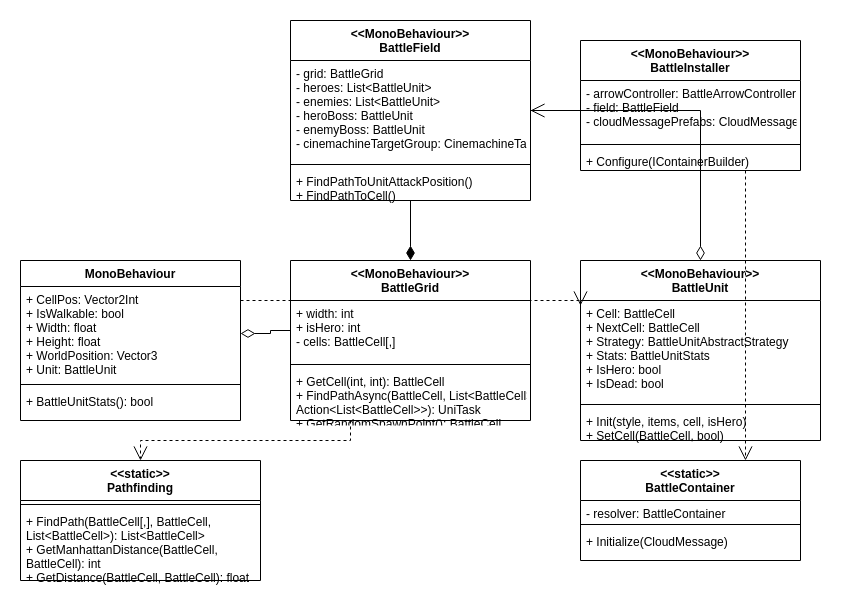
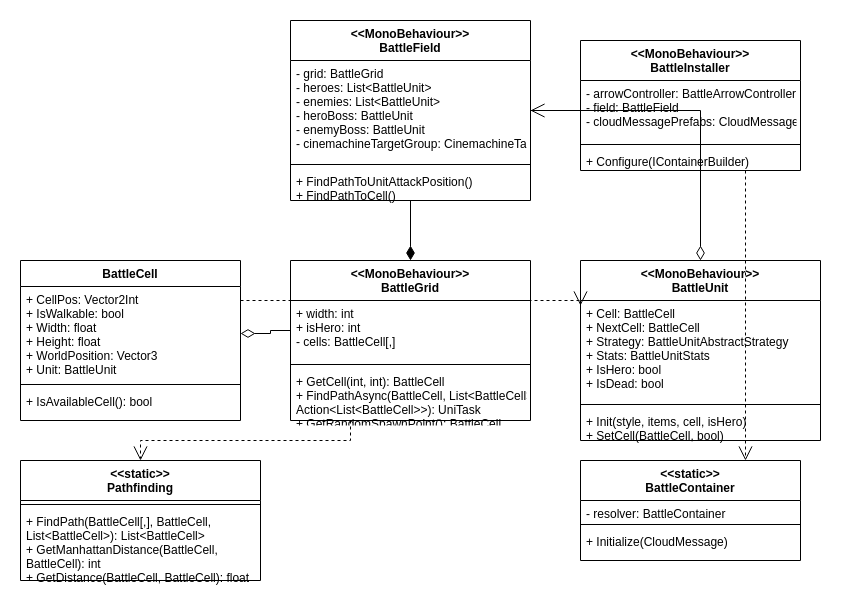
(130, 274) -> (130, 274)
(101, 402) -> (96, 402)
